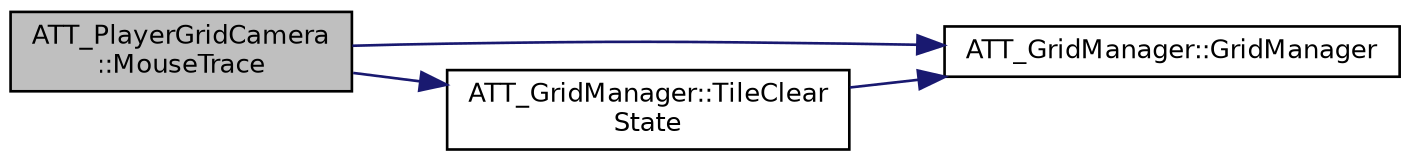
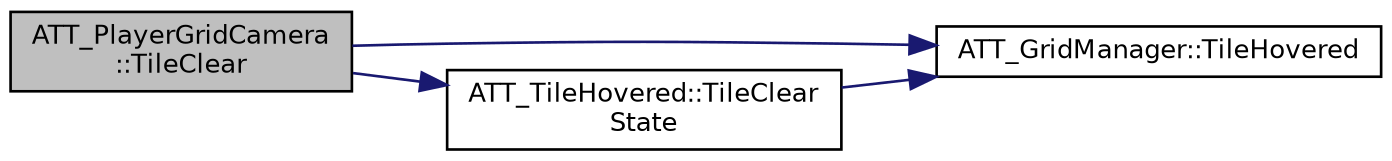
(181, 52) -> (181, 52)
(1172, 52) -> (1159, 52)
(648, 110) -> (644, 110)
